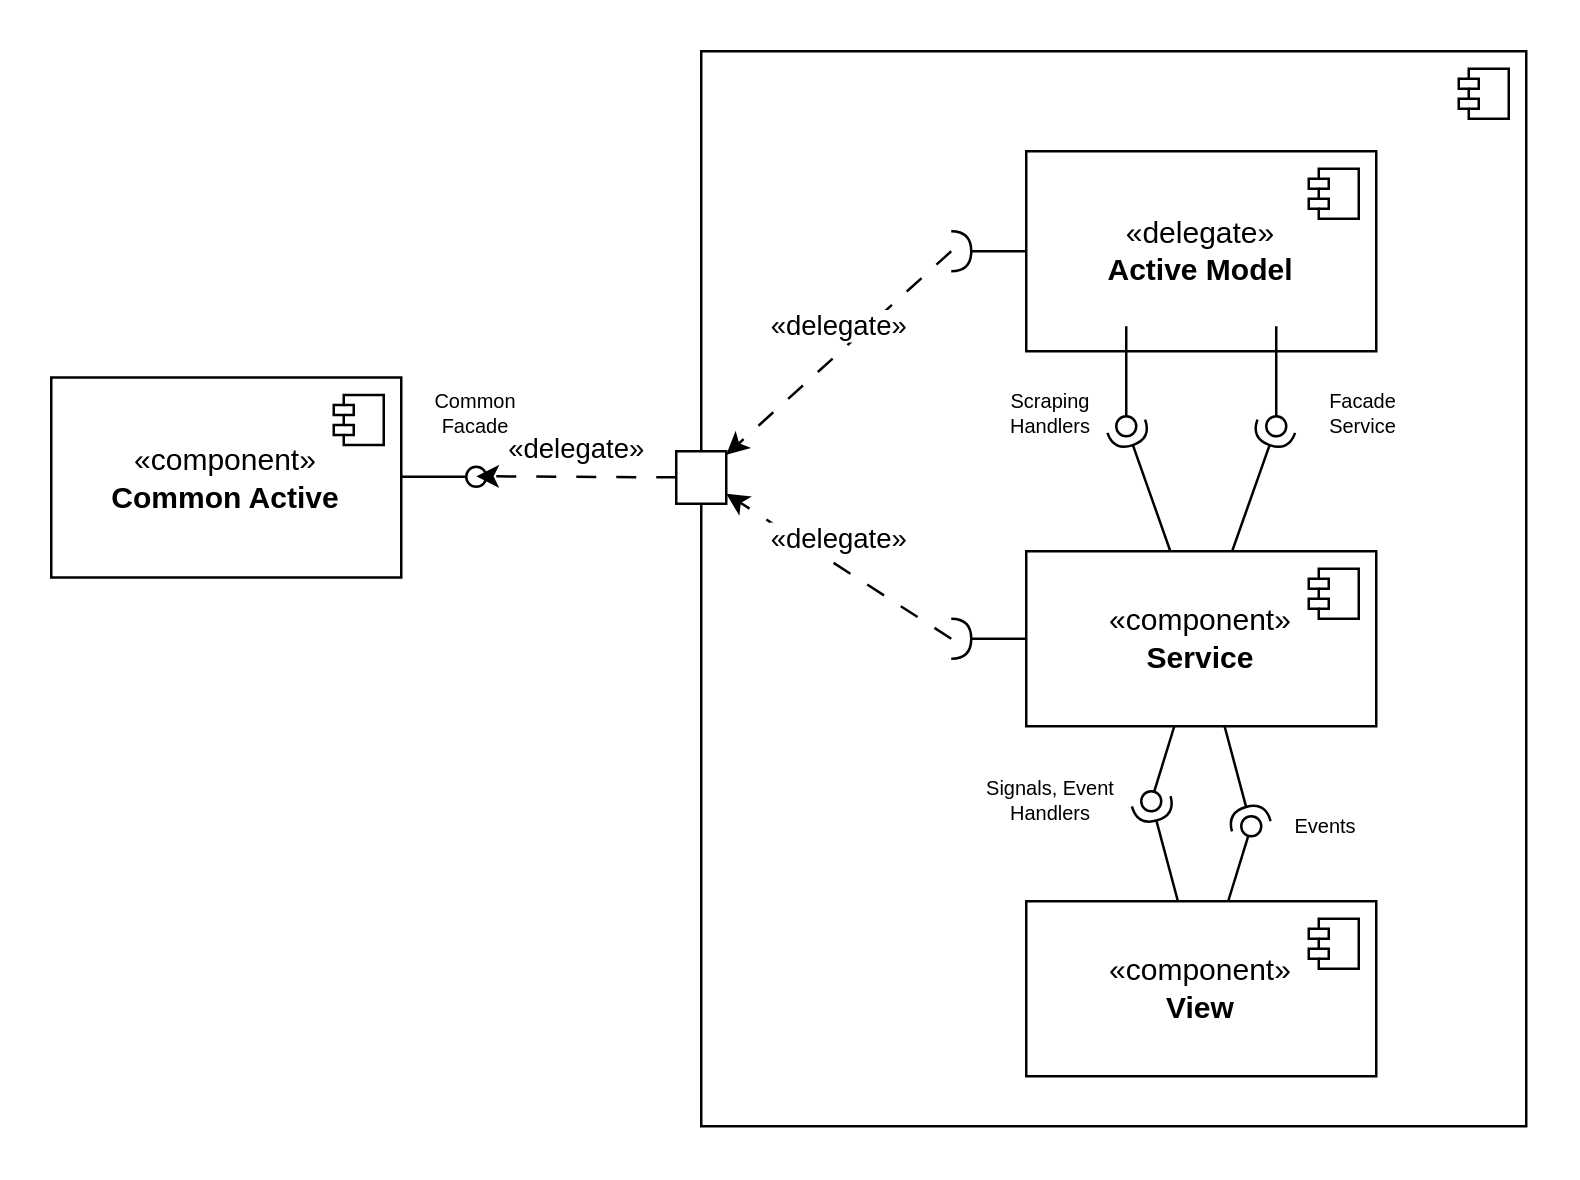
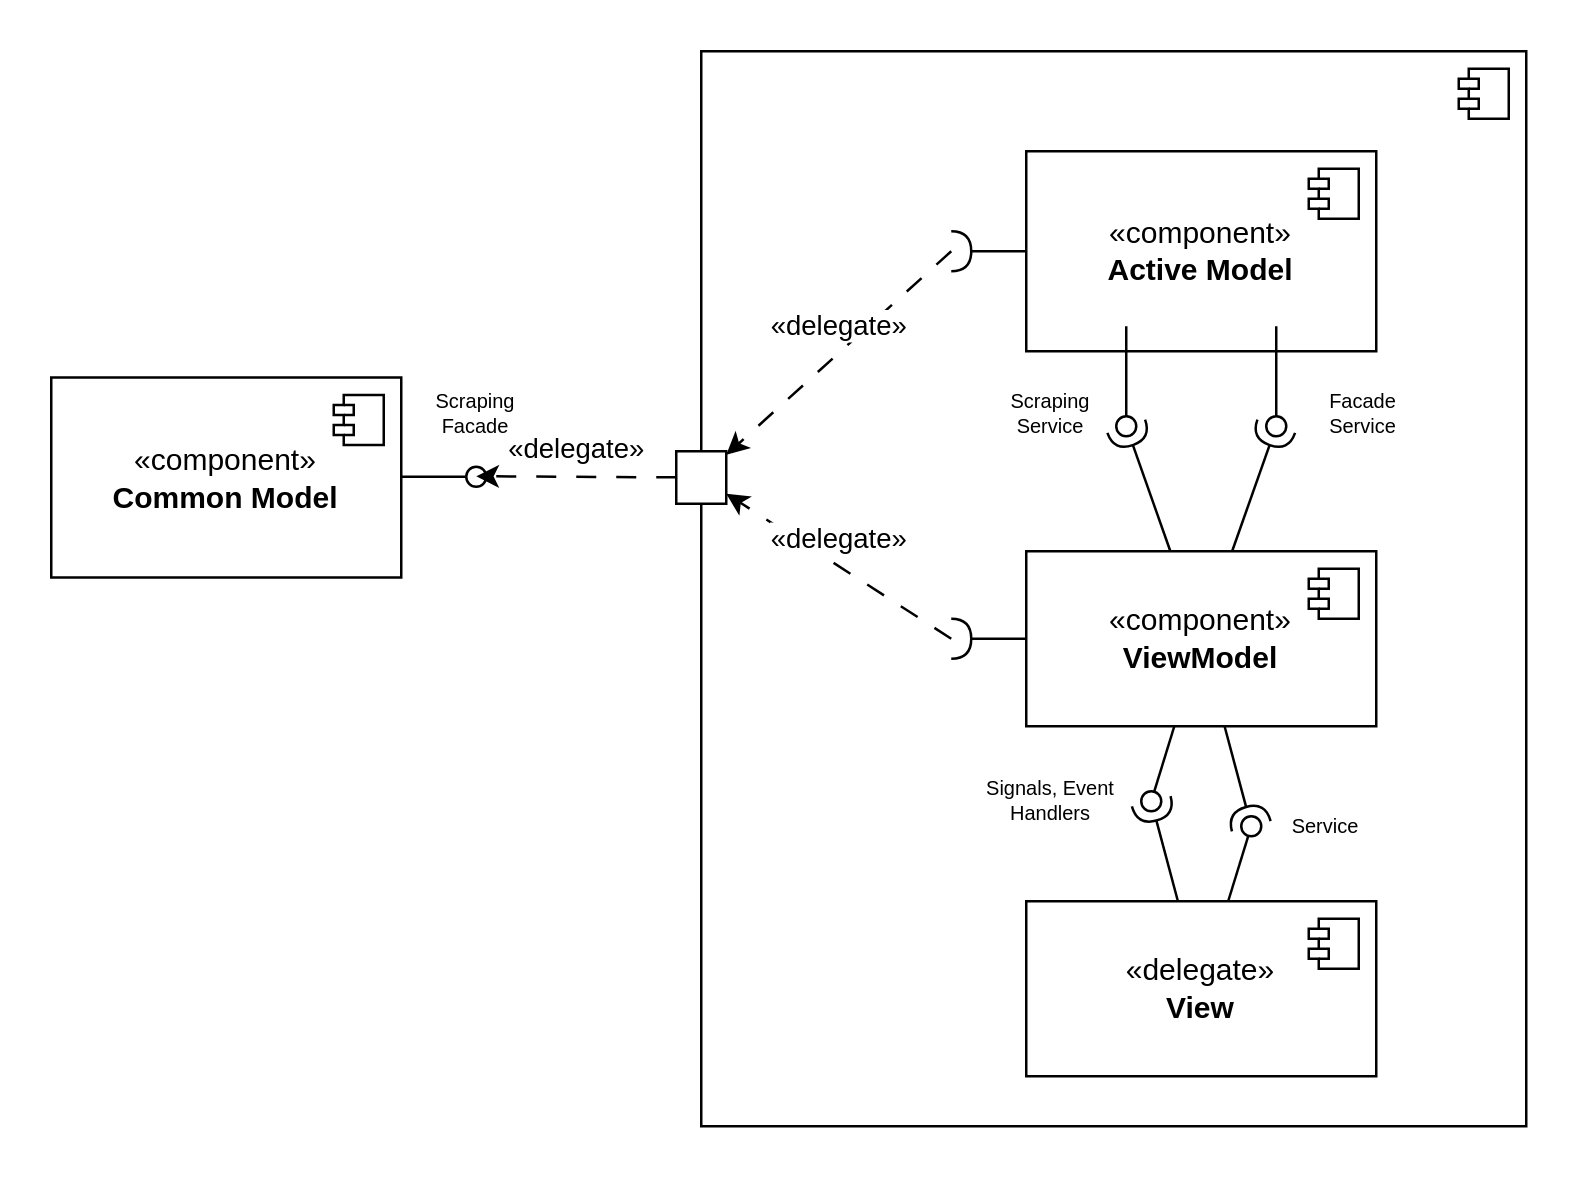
(1201, 251) -> (1201, 251)
(476, 414) -> (476, 414)
(1051, 414) -> (1051, 414)
(226, 479) -> (226, 479)
(1201, 639) -> (1201, 639)
(1326, 826) -> (1326, 826)
(1201, 989) -> (1201, 989)
